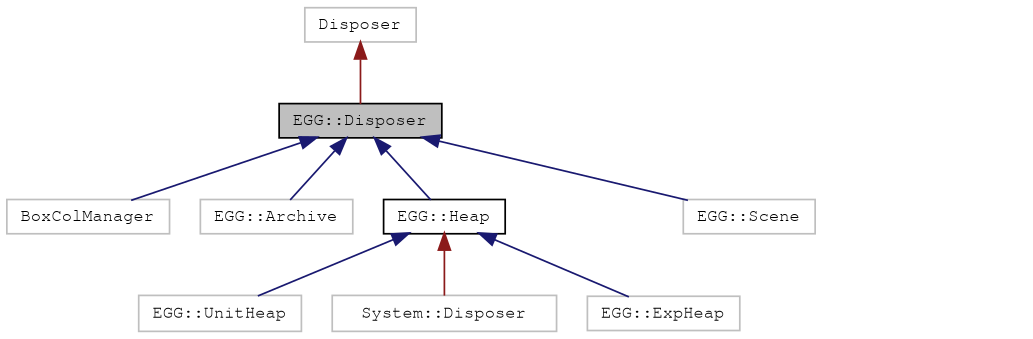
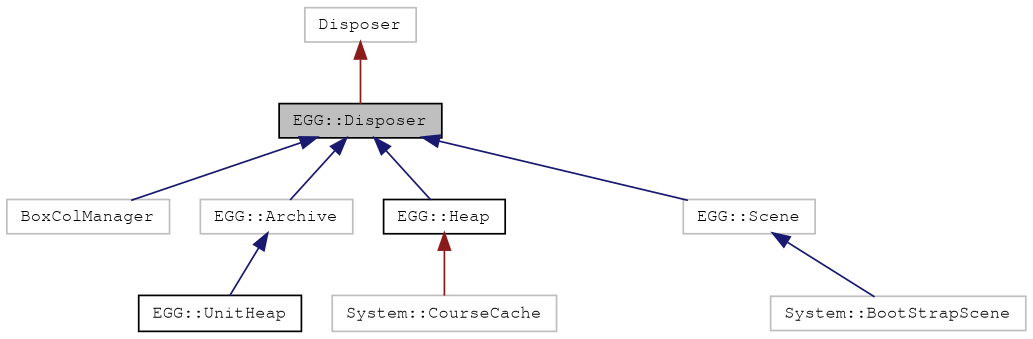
(326, 268) -> (244, 272)
(220, 313) -> (220, 313)
(444, 313) -> (444, 313)
(664, 313) -> none
none -> (898, 313)
